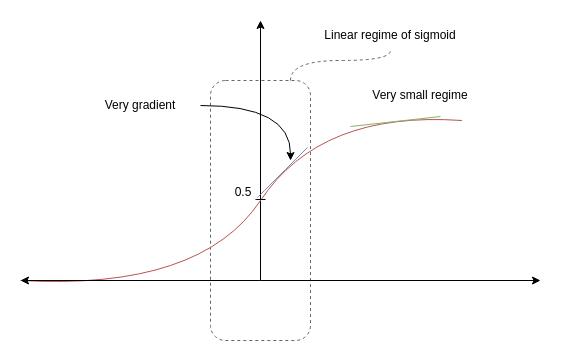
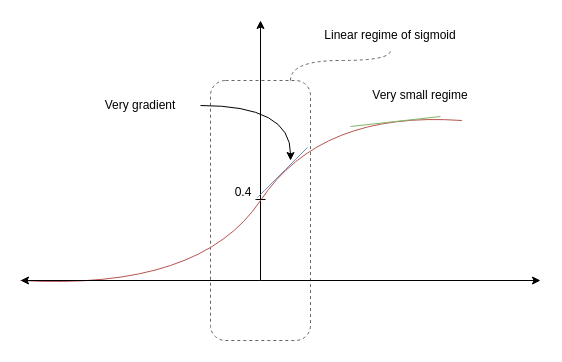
(244, 193) -> (244, 193)
